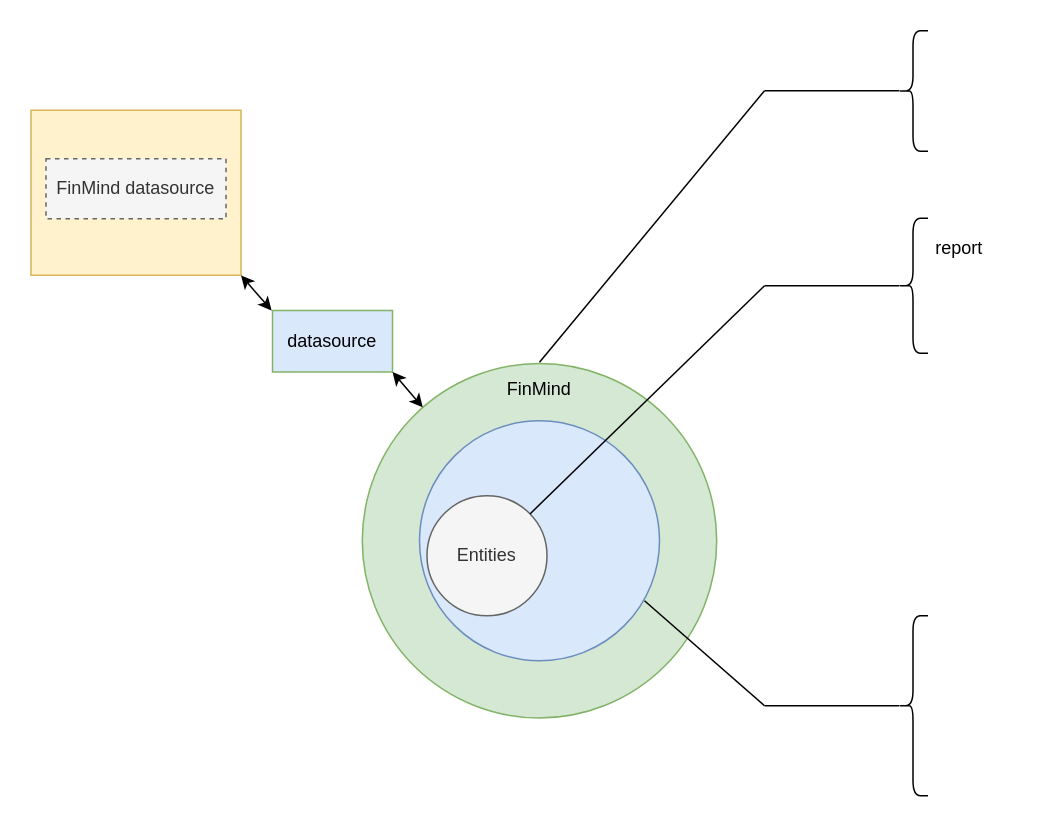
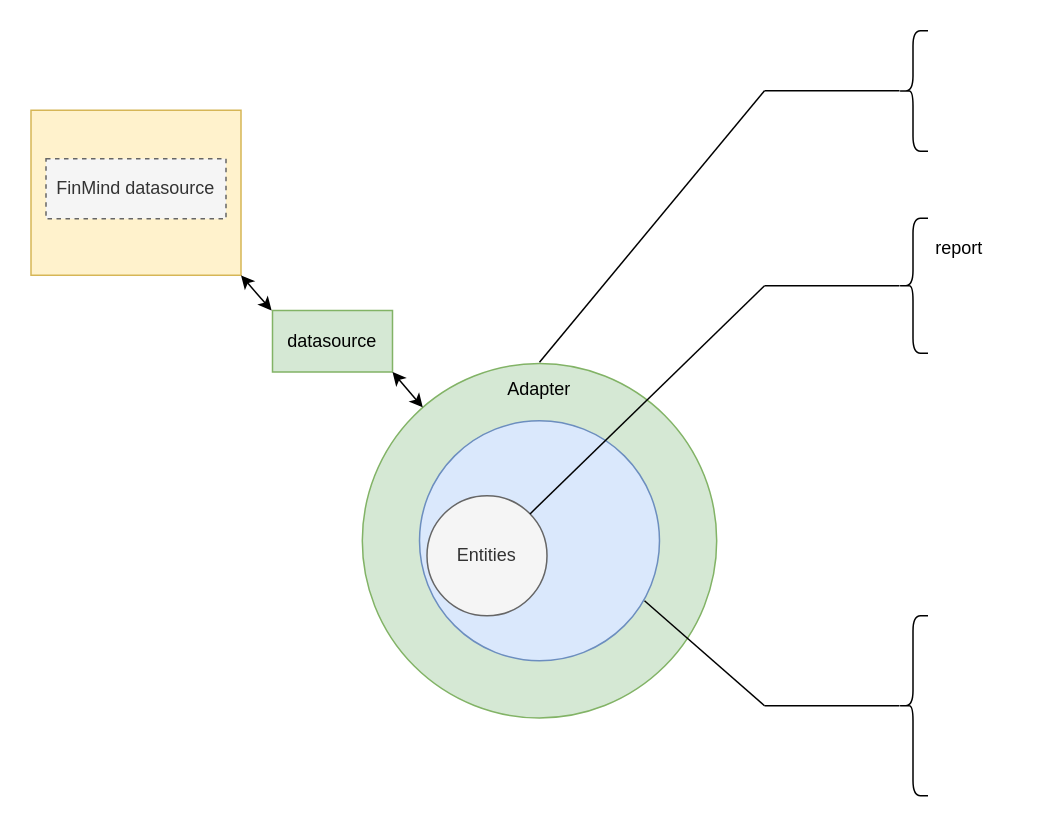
(332, 341) -> (332, 341)
(539, 389) -> (539, 389)
